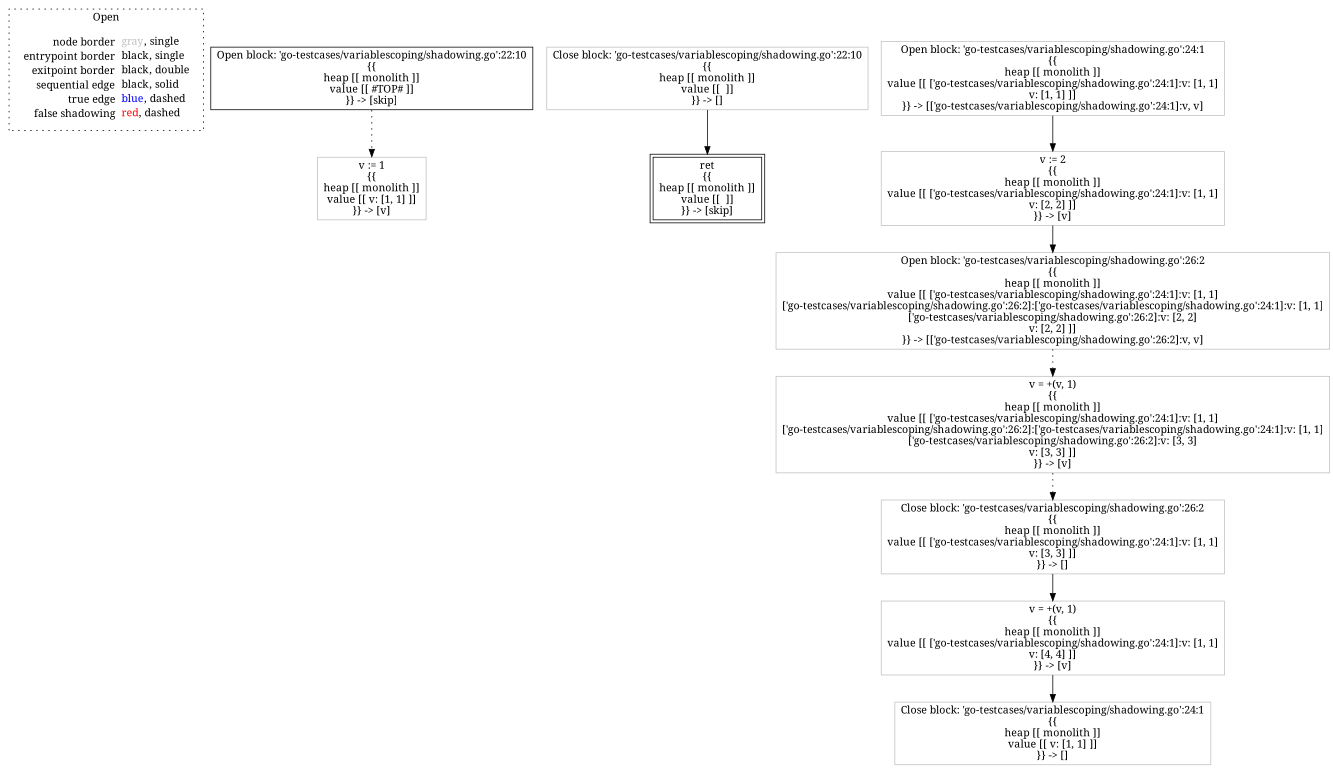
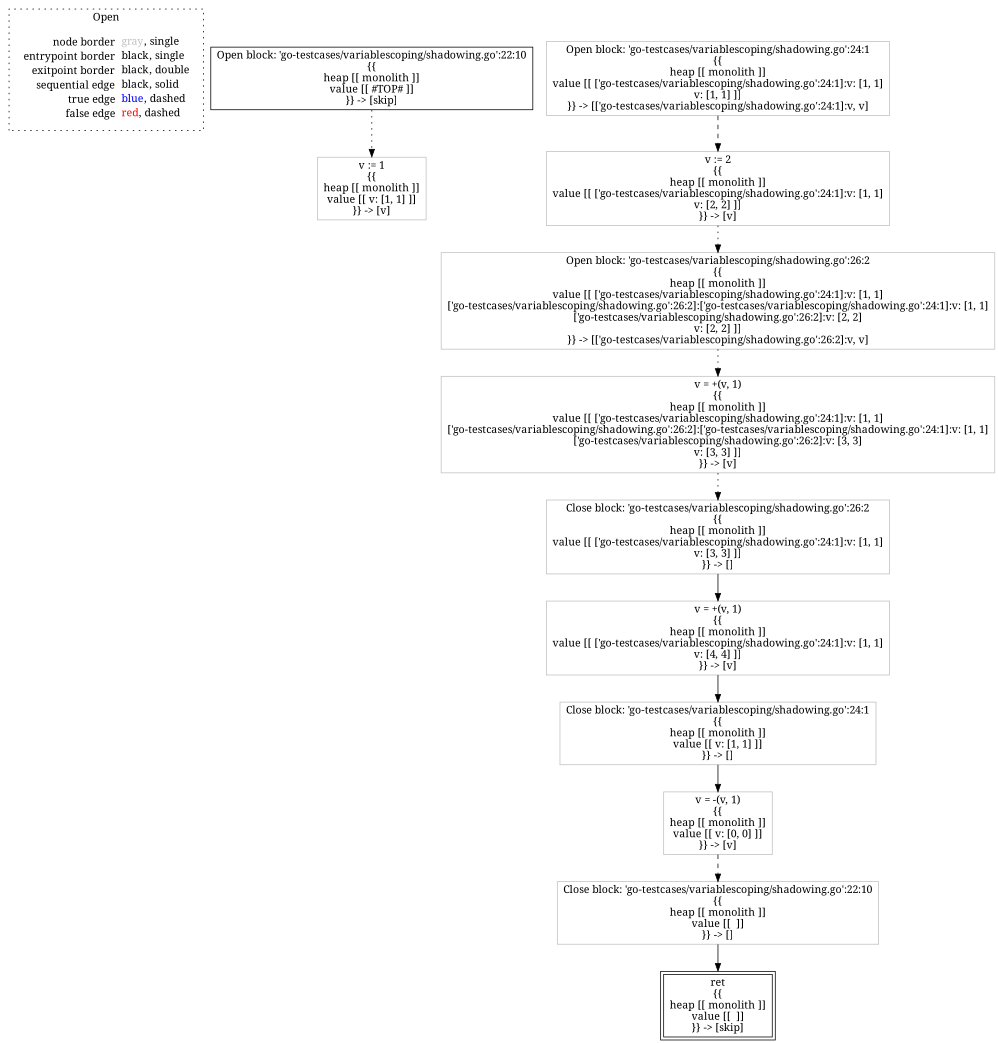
(76, 114) -> (92, 114)
(1053, 130) -> (718, 130)
(1053, 235) -> (718, 235)
none -> (718, 823)
